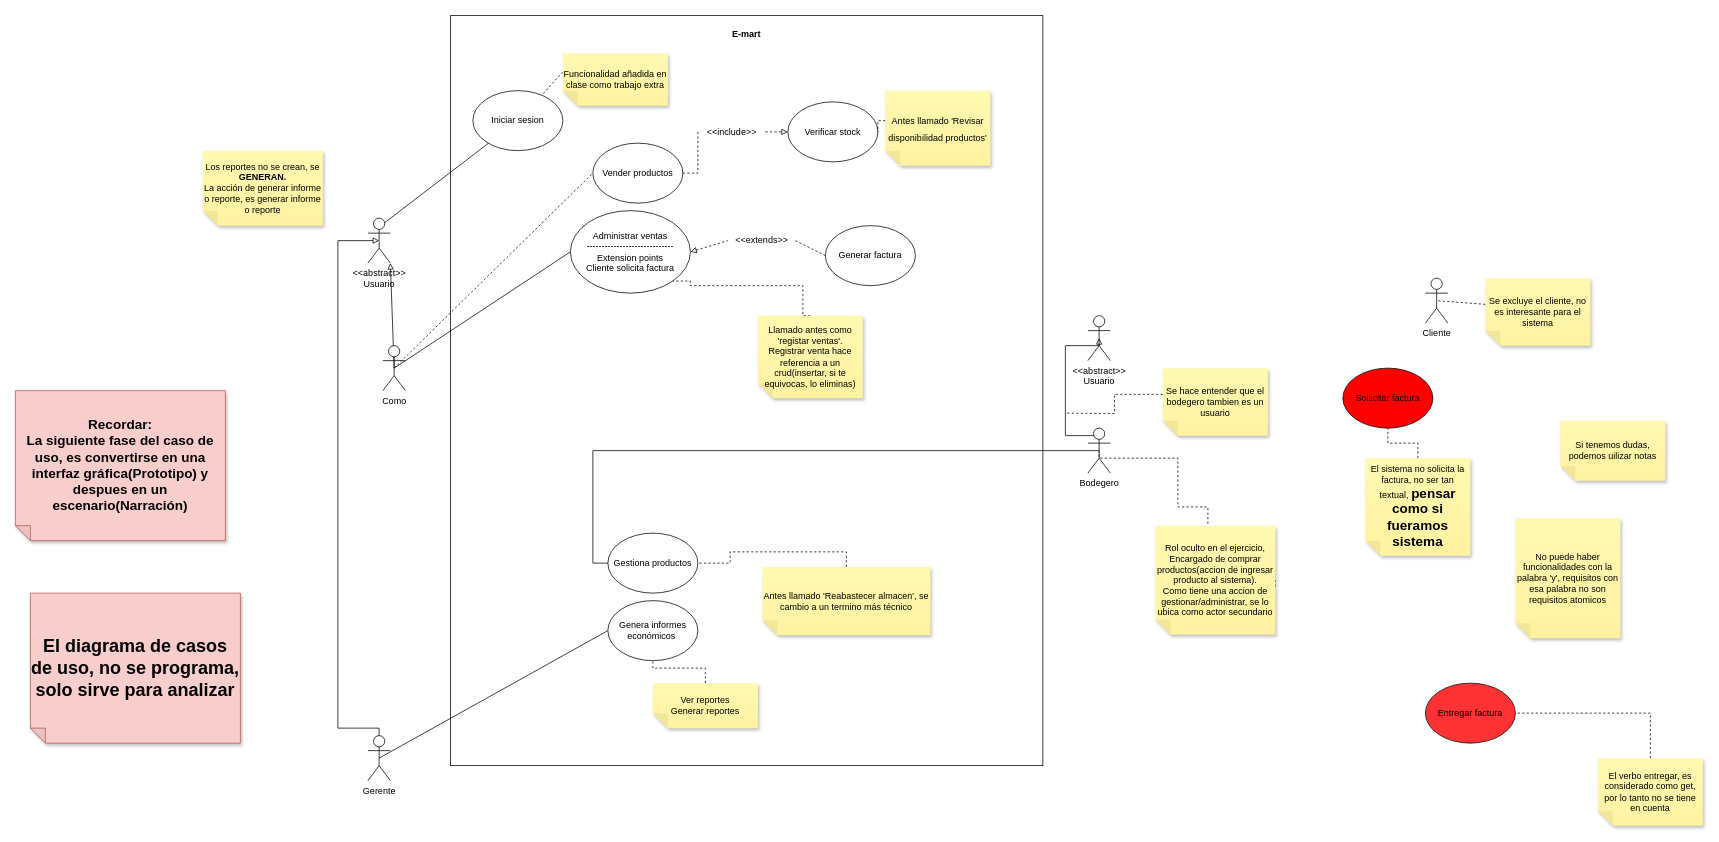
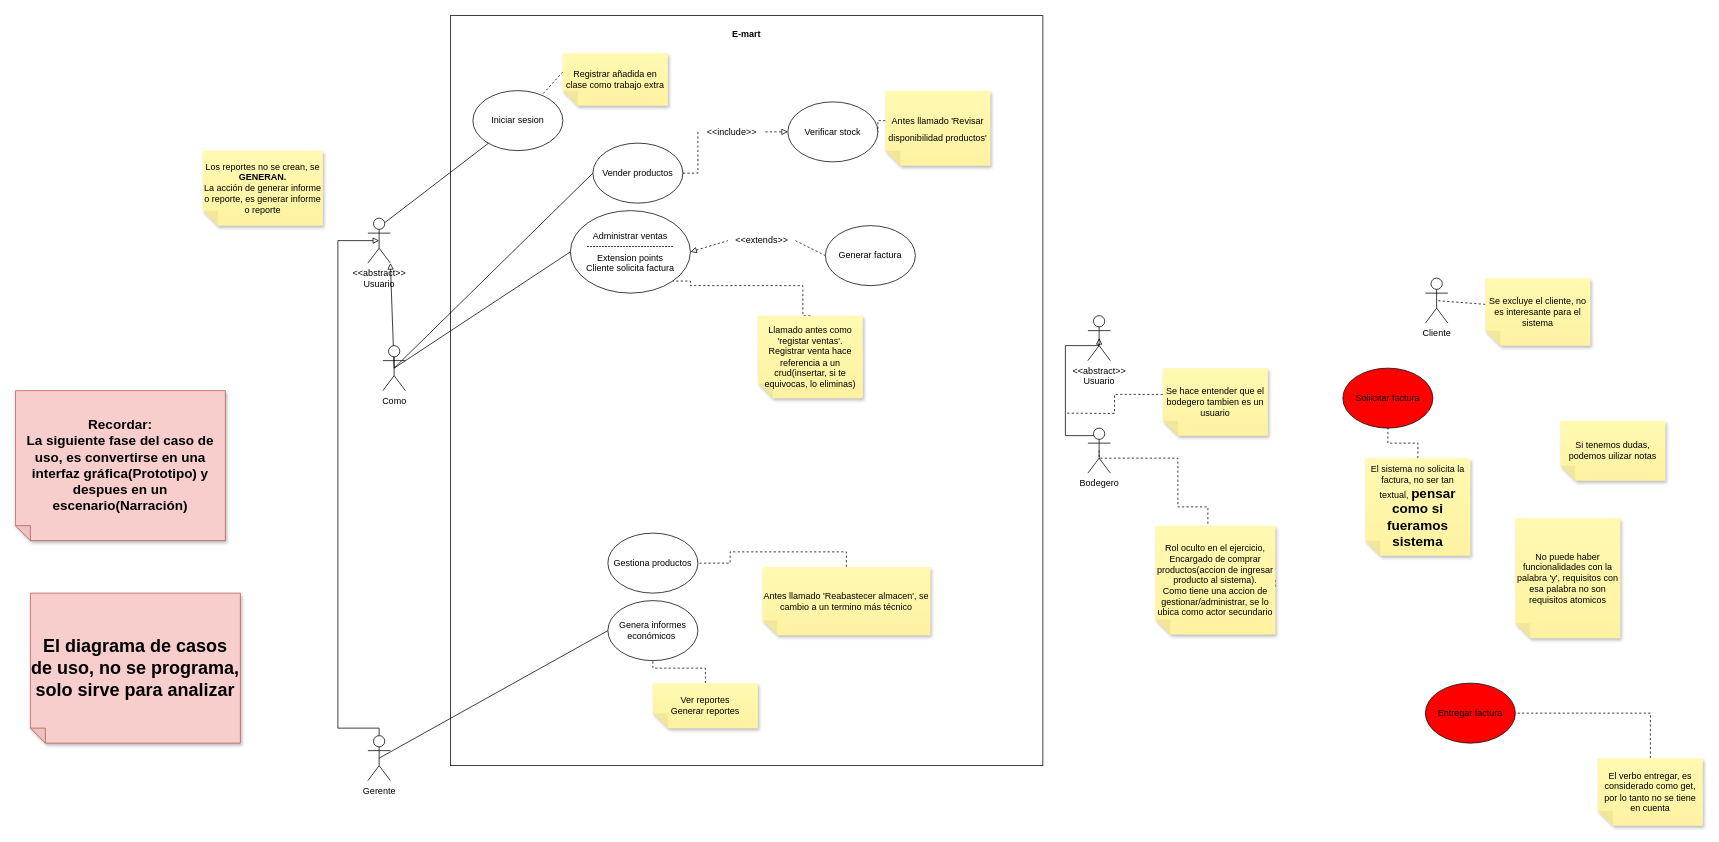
(615, 79) -> (615, 79)
(456, 308) -> (456, 308)
(782, 450) -> none
(1470, 713) -> (1470, 713)
